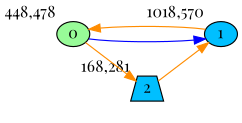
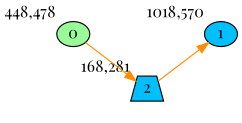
(153, 26) -> none
(141, 42) -> none
